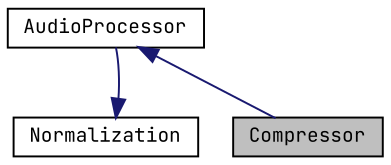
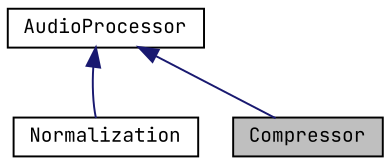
(119, 73) -> (93, 93)
